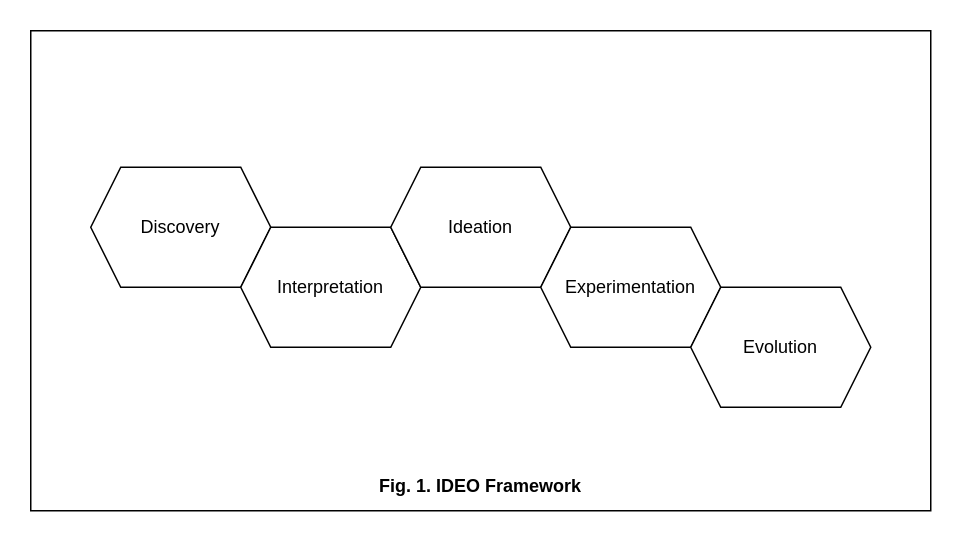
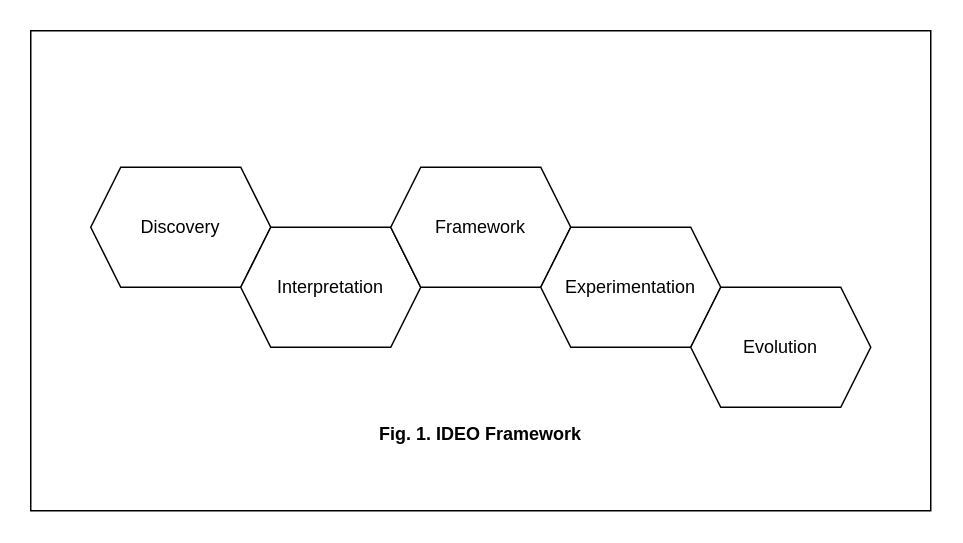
(481, 227) -> (481, 227)
(481, 487) -> (481, 434)
